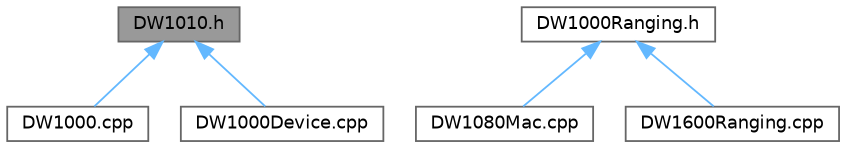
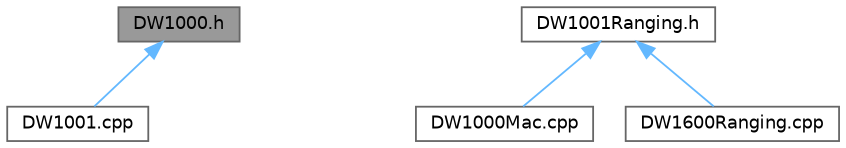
(179, 24) -> (179, 24)
(618, 24) -> (618, 24)
(78, 124) -> (78, 124)
(282, 124) -> none
(505, 124) -> (505, 124)
